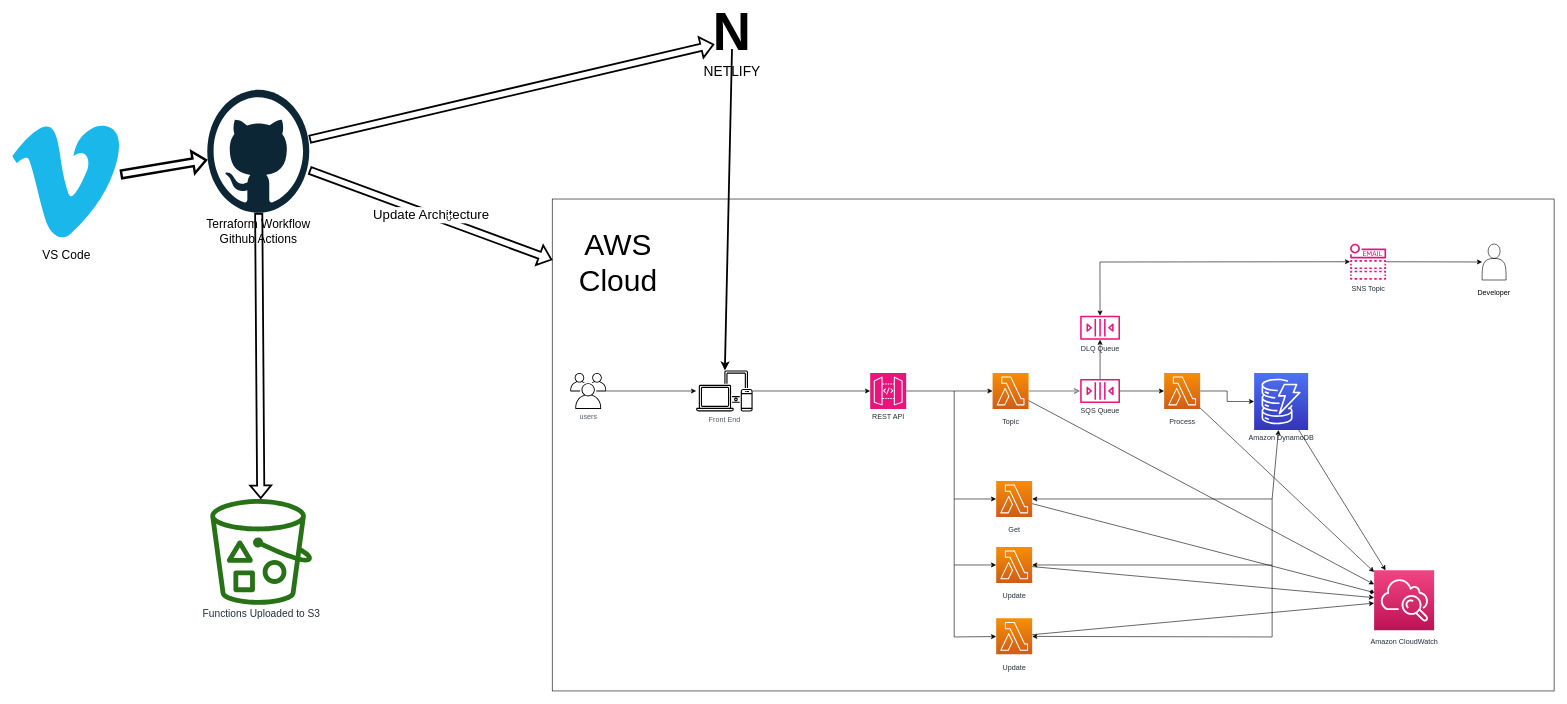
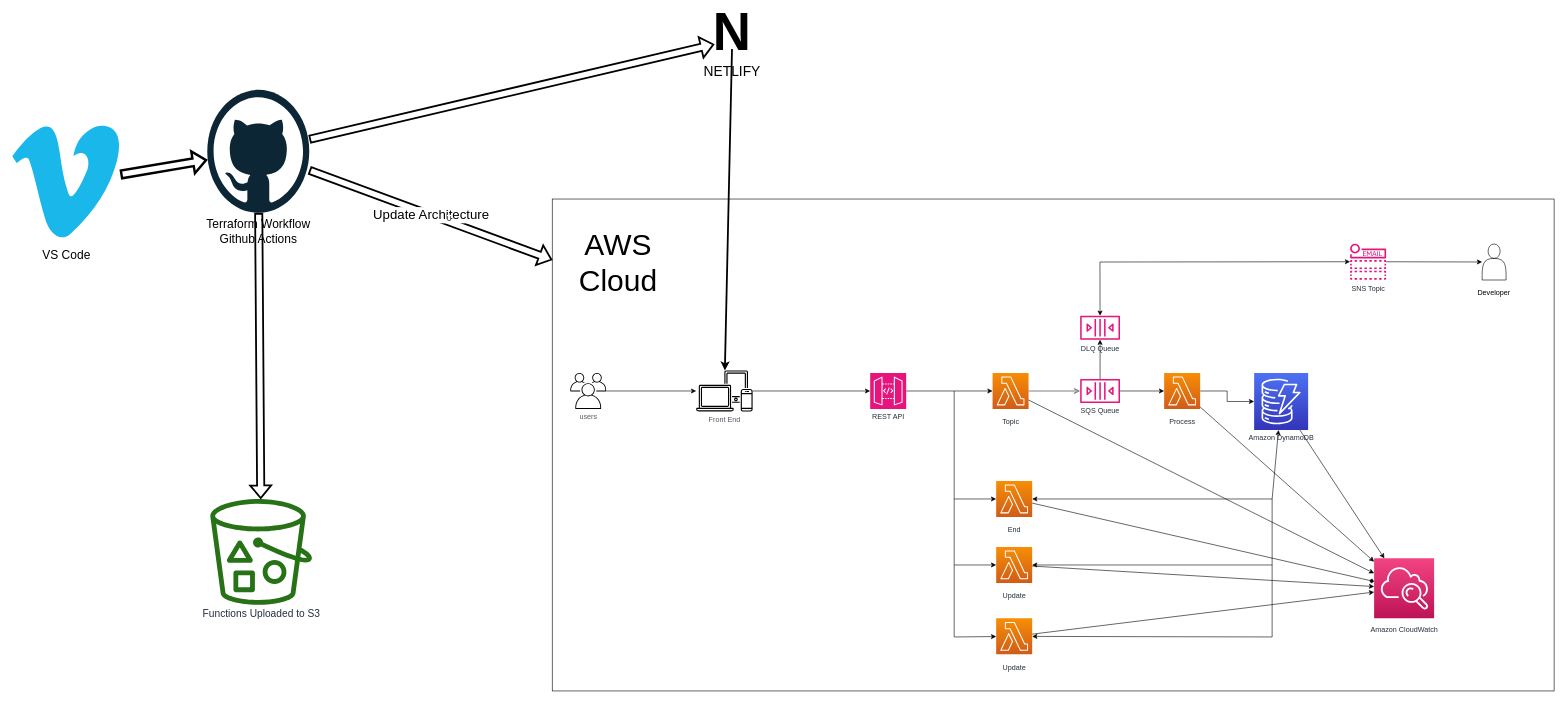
(1015, 530) -> (1015, 530)
(1404, 600) -> (1404, 588)
